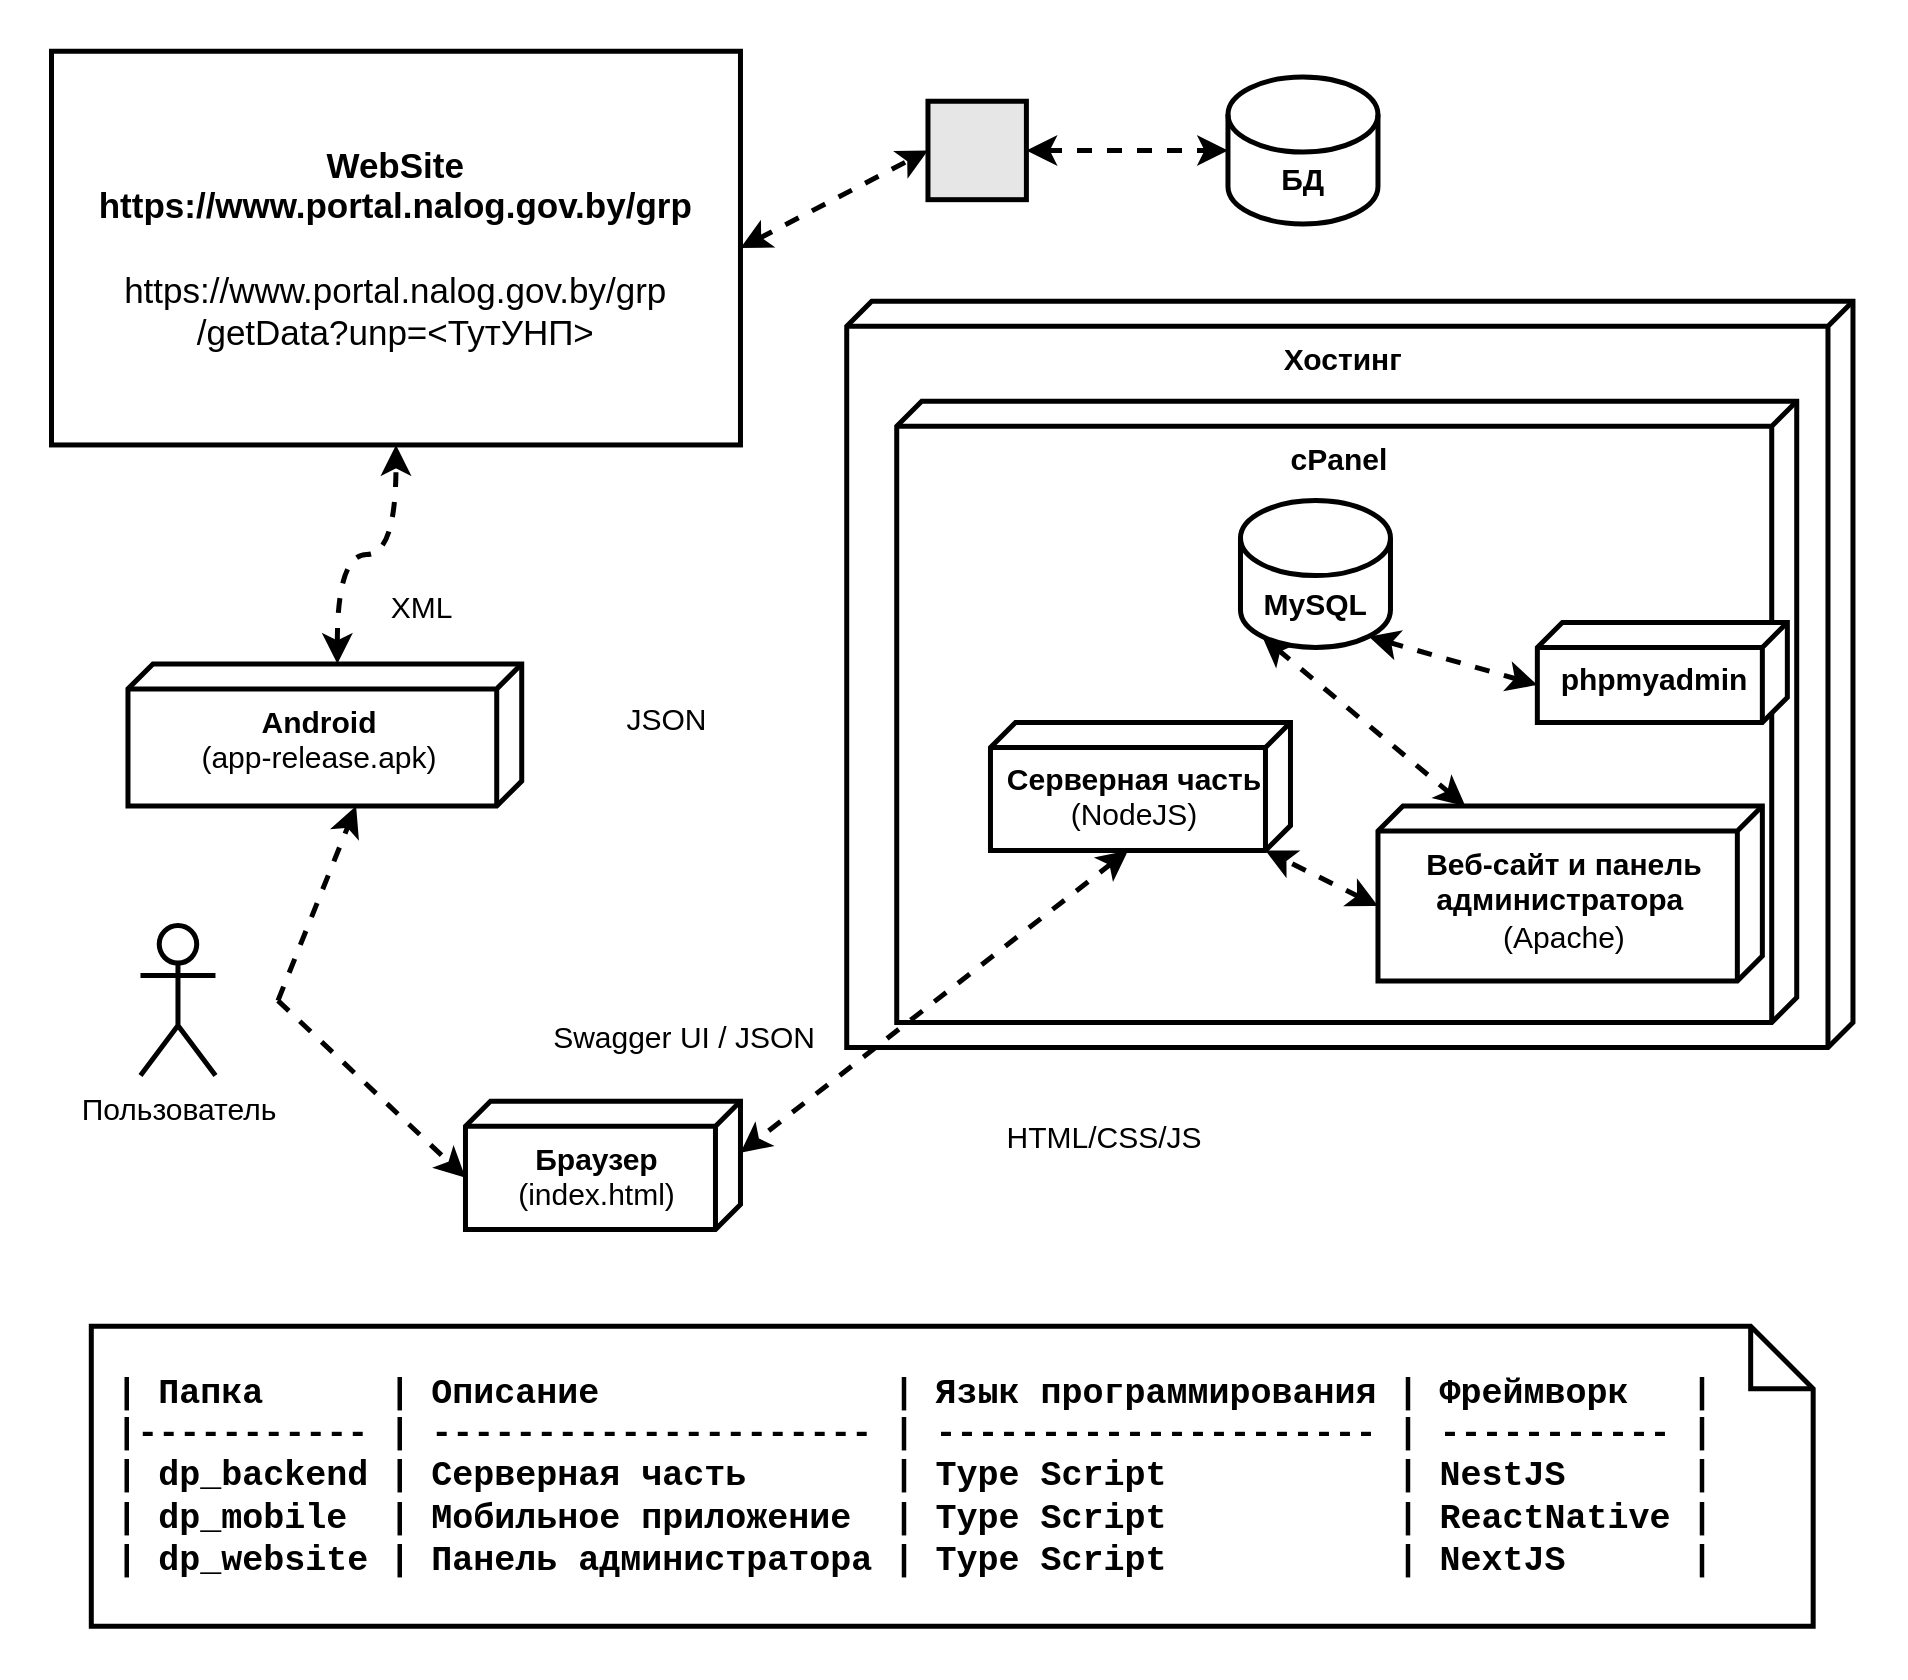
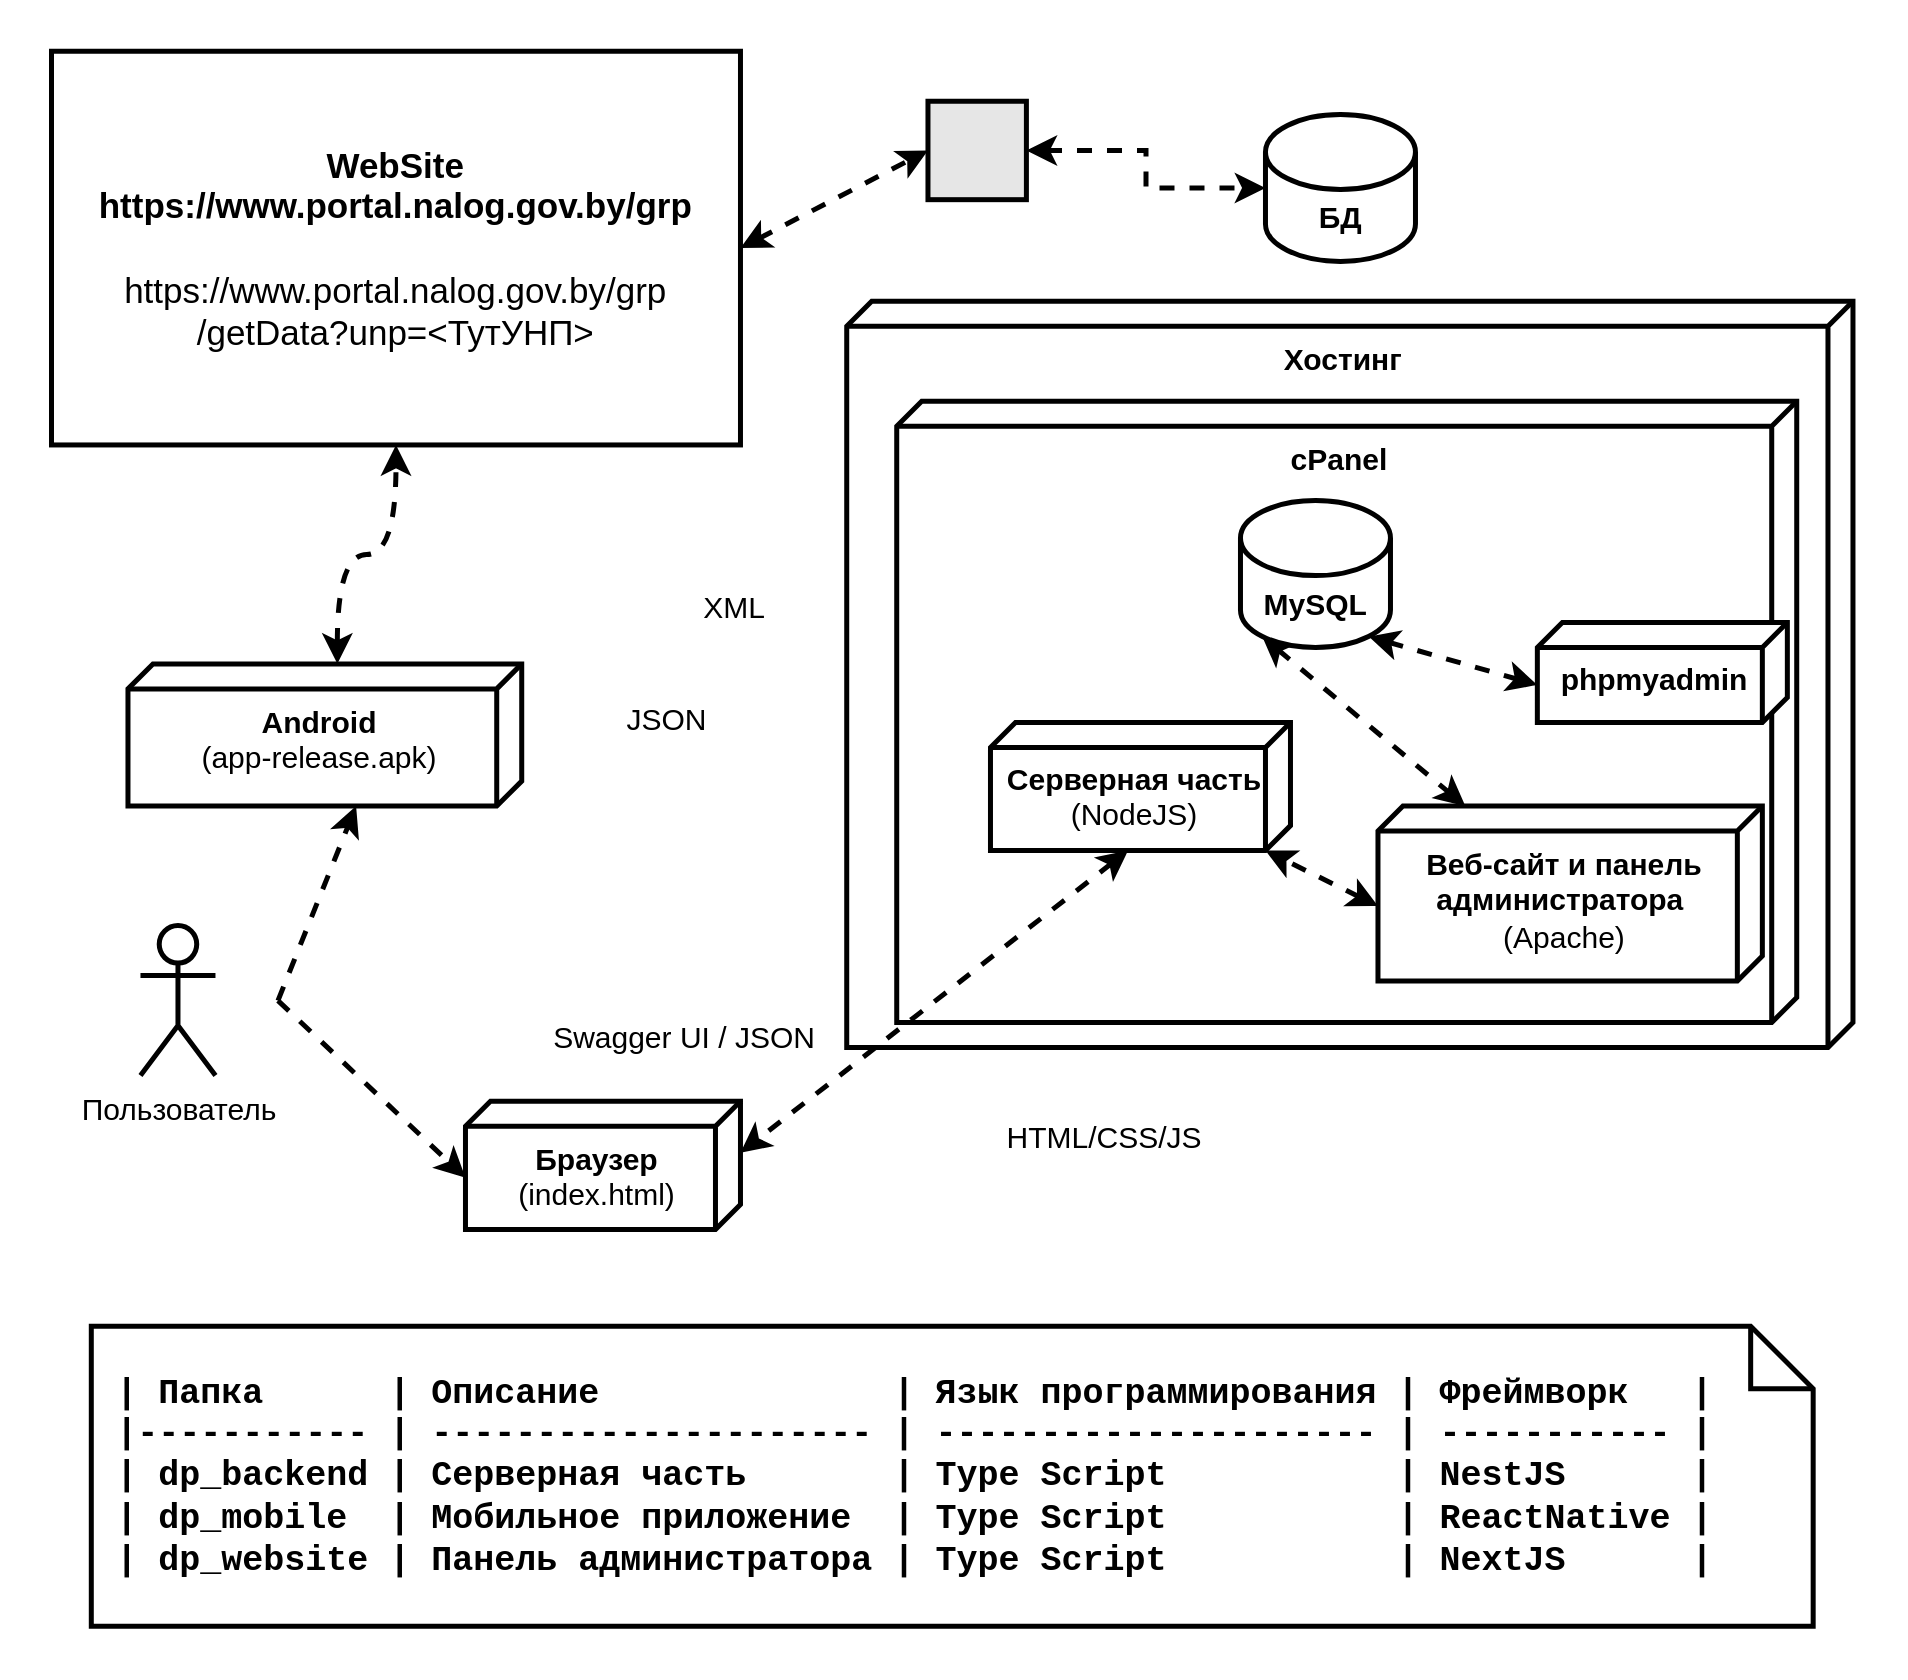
(1303, 150) -> (1340, 188)
(422, 610) -> (735, 610)
